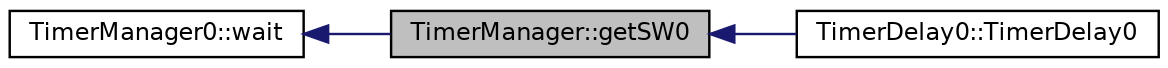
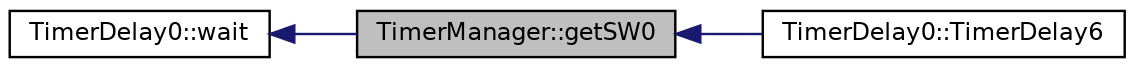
(157, 34) -> (140, 34)
(978, 34) -> (944, 34)
